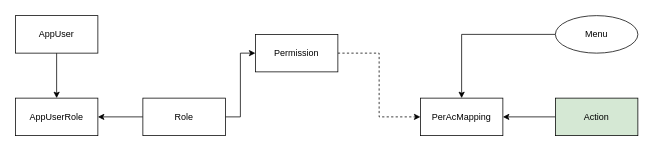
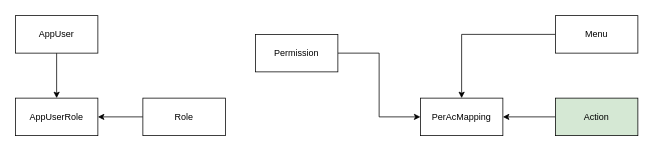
(597, 34) -> (597, 34)
(240, 81) -> none
(379, 81) -> (379, 81)
